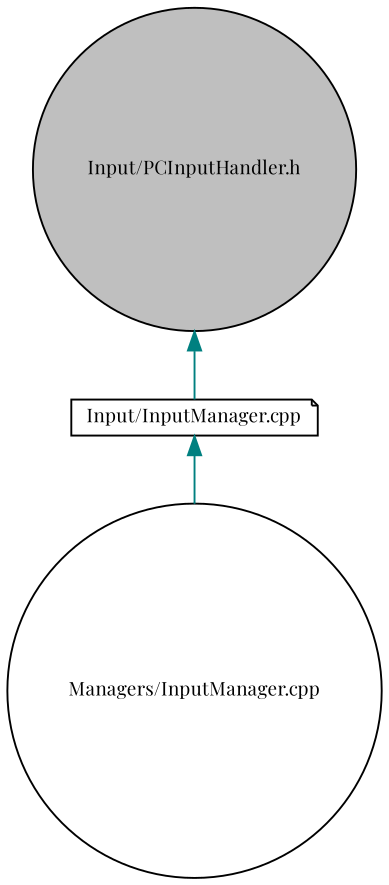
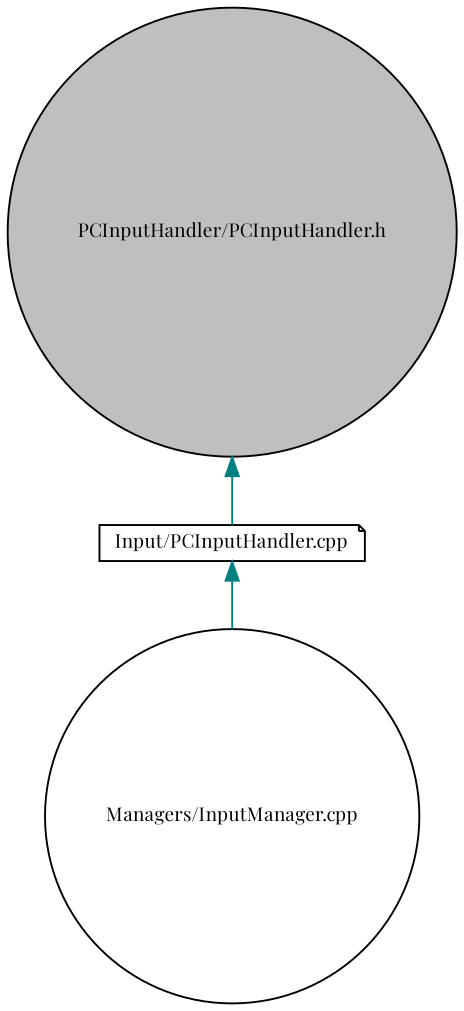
(195, 169) -> (232, 232)
(195, 418) -> (232, 543)
